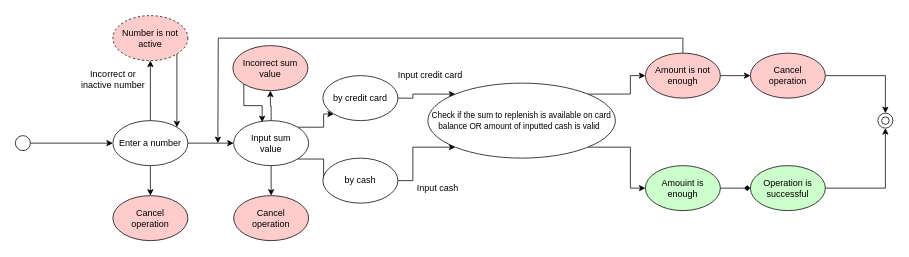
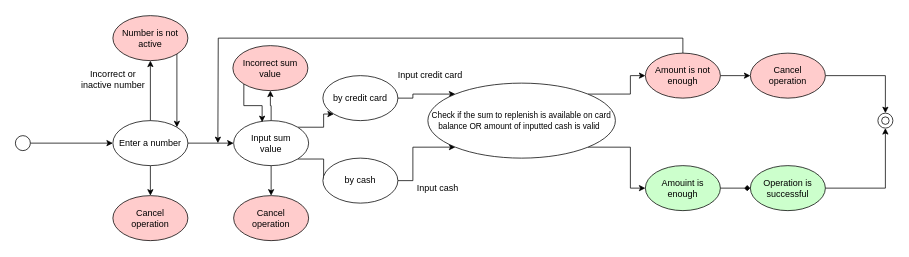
(150, 38) -> (150, 38)
